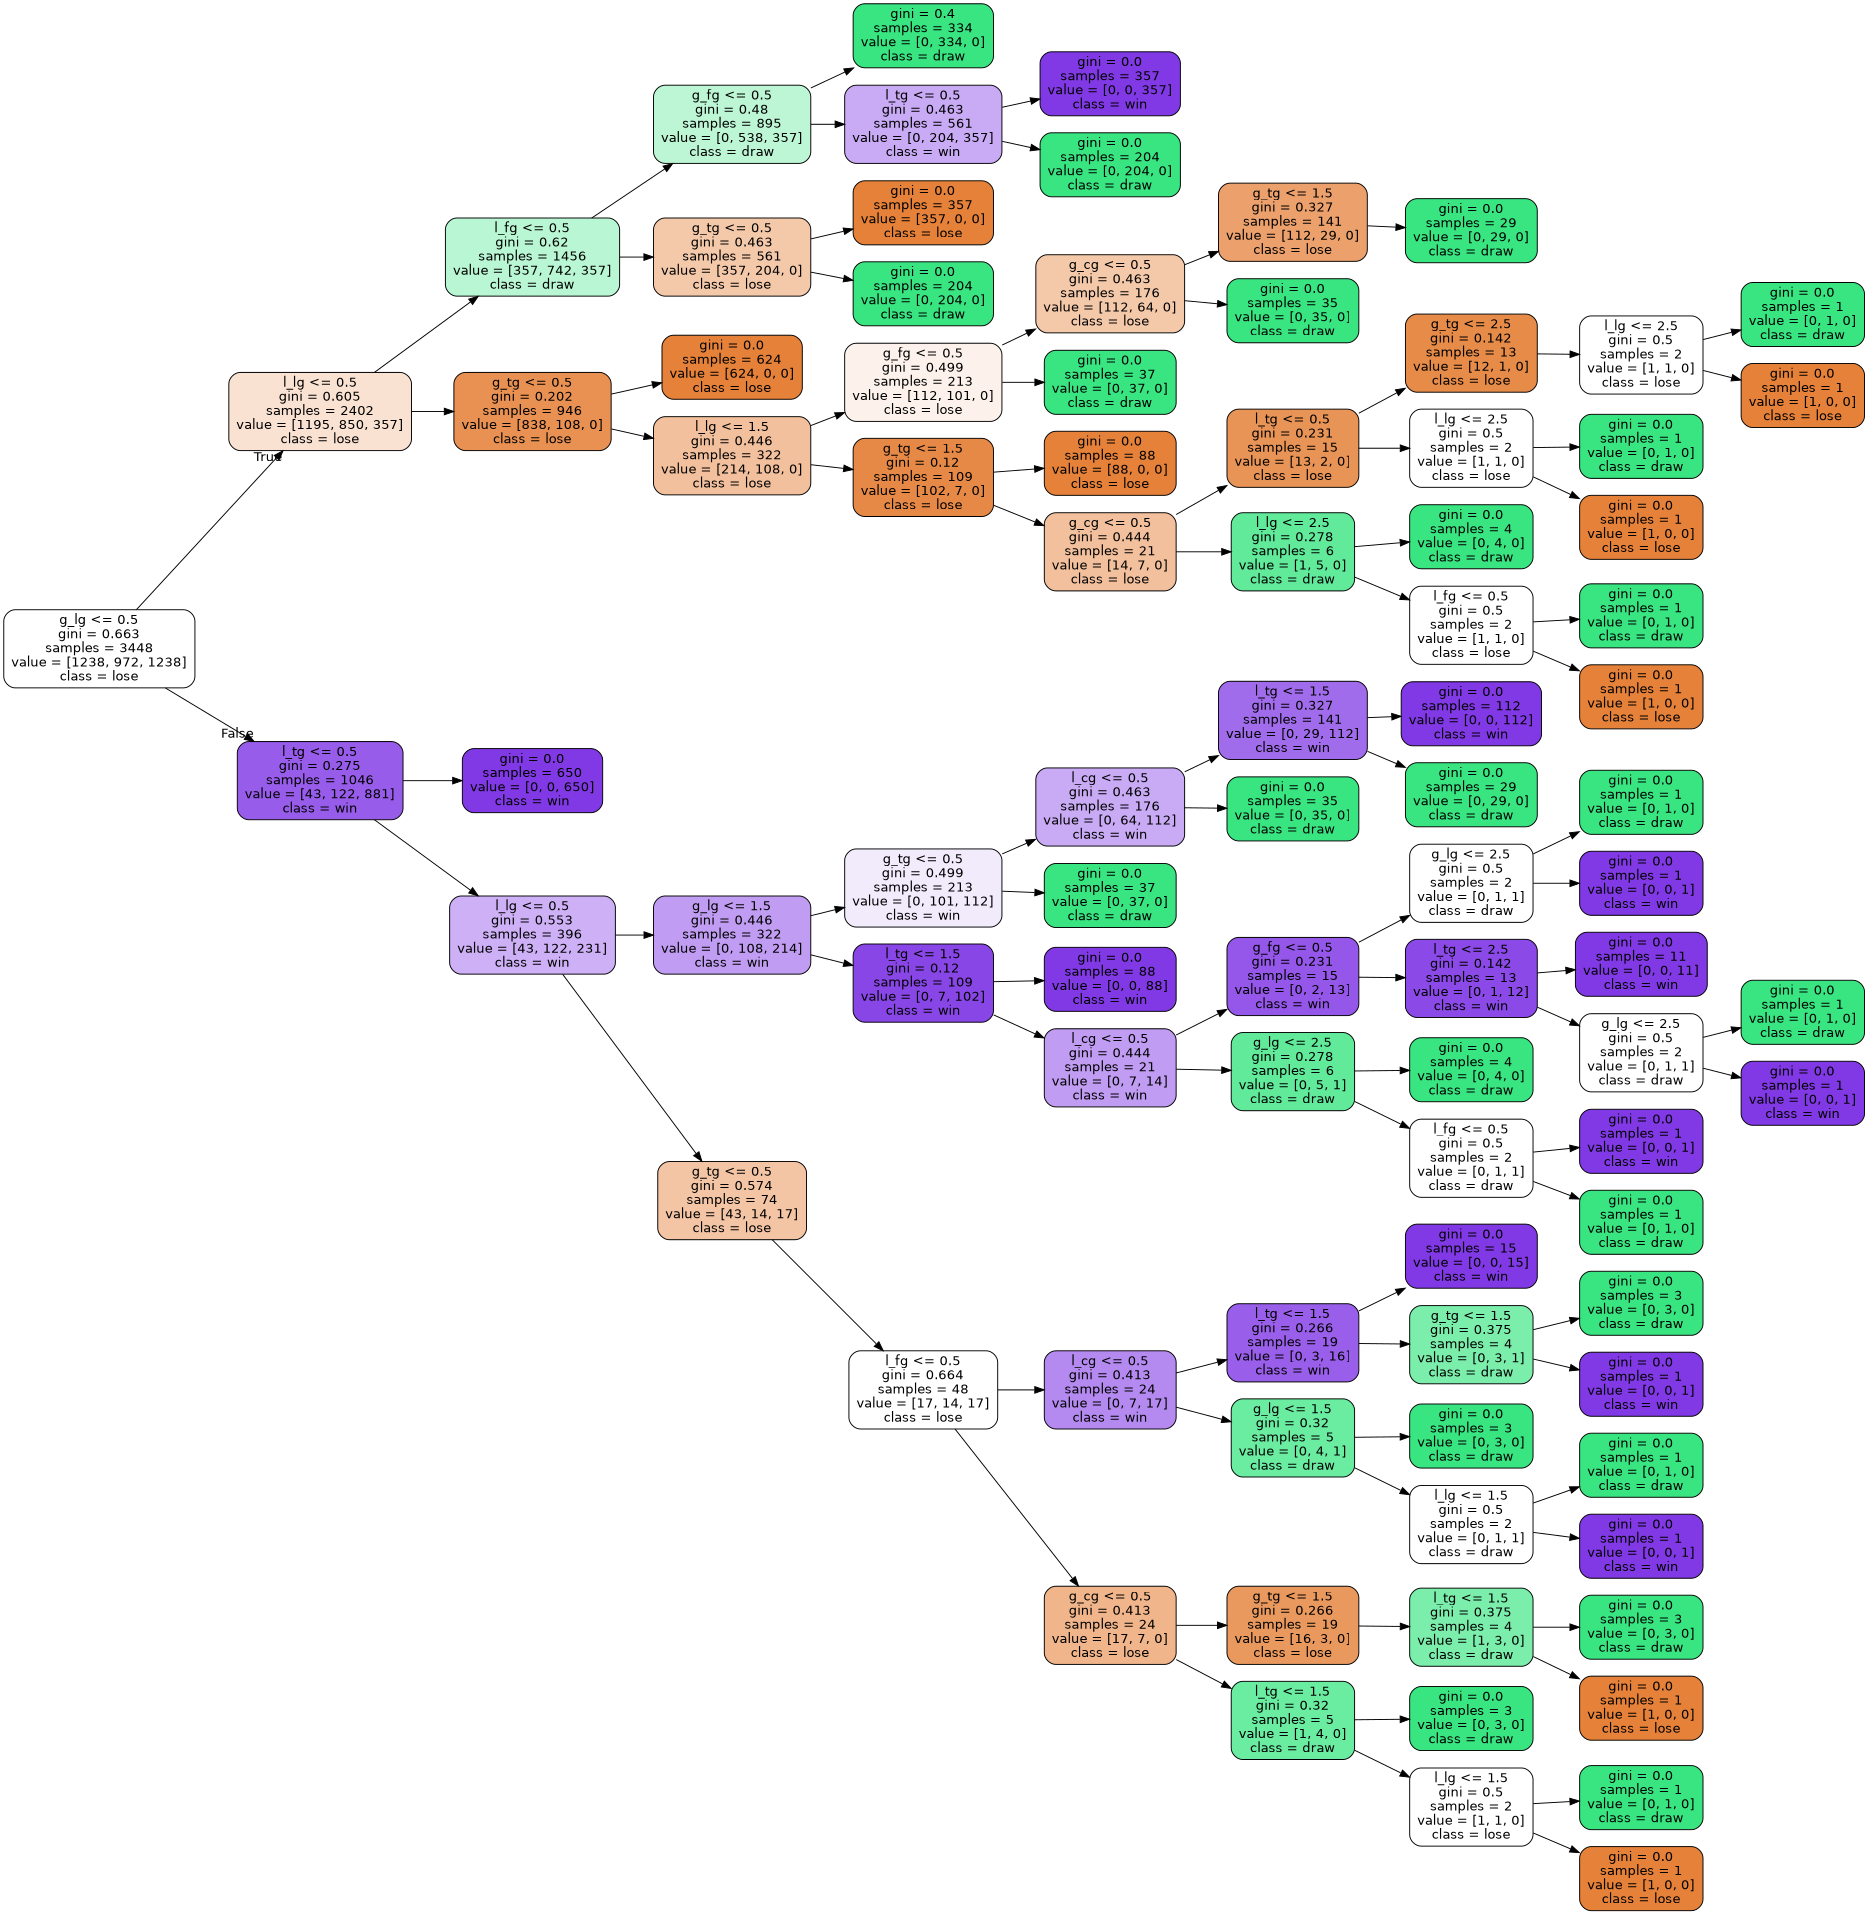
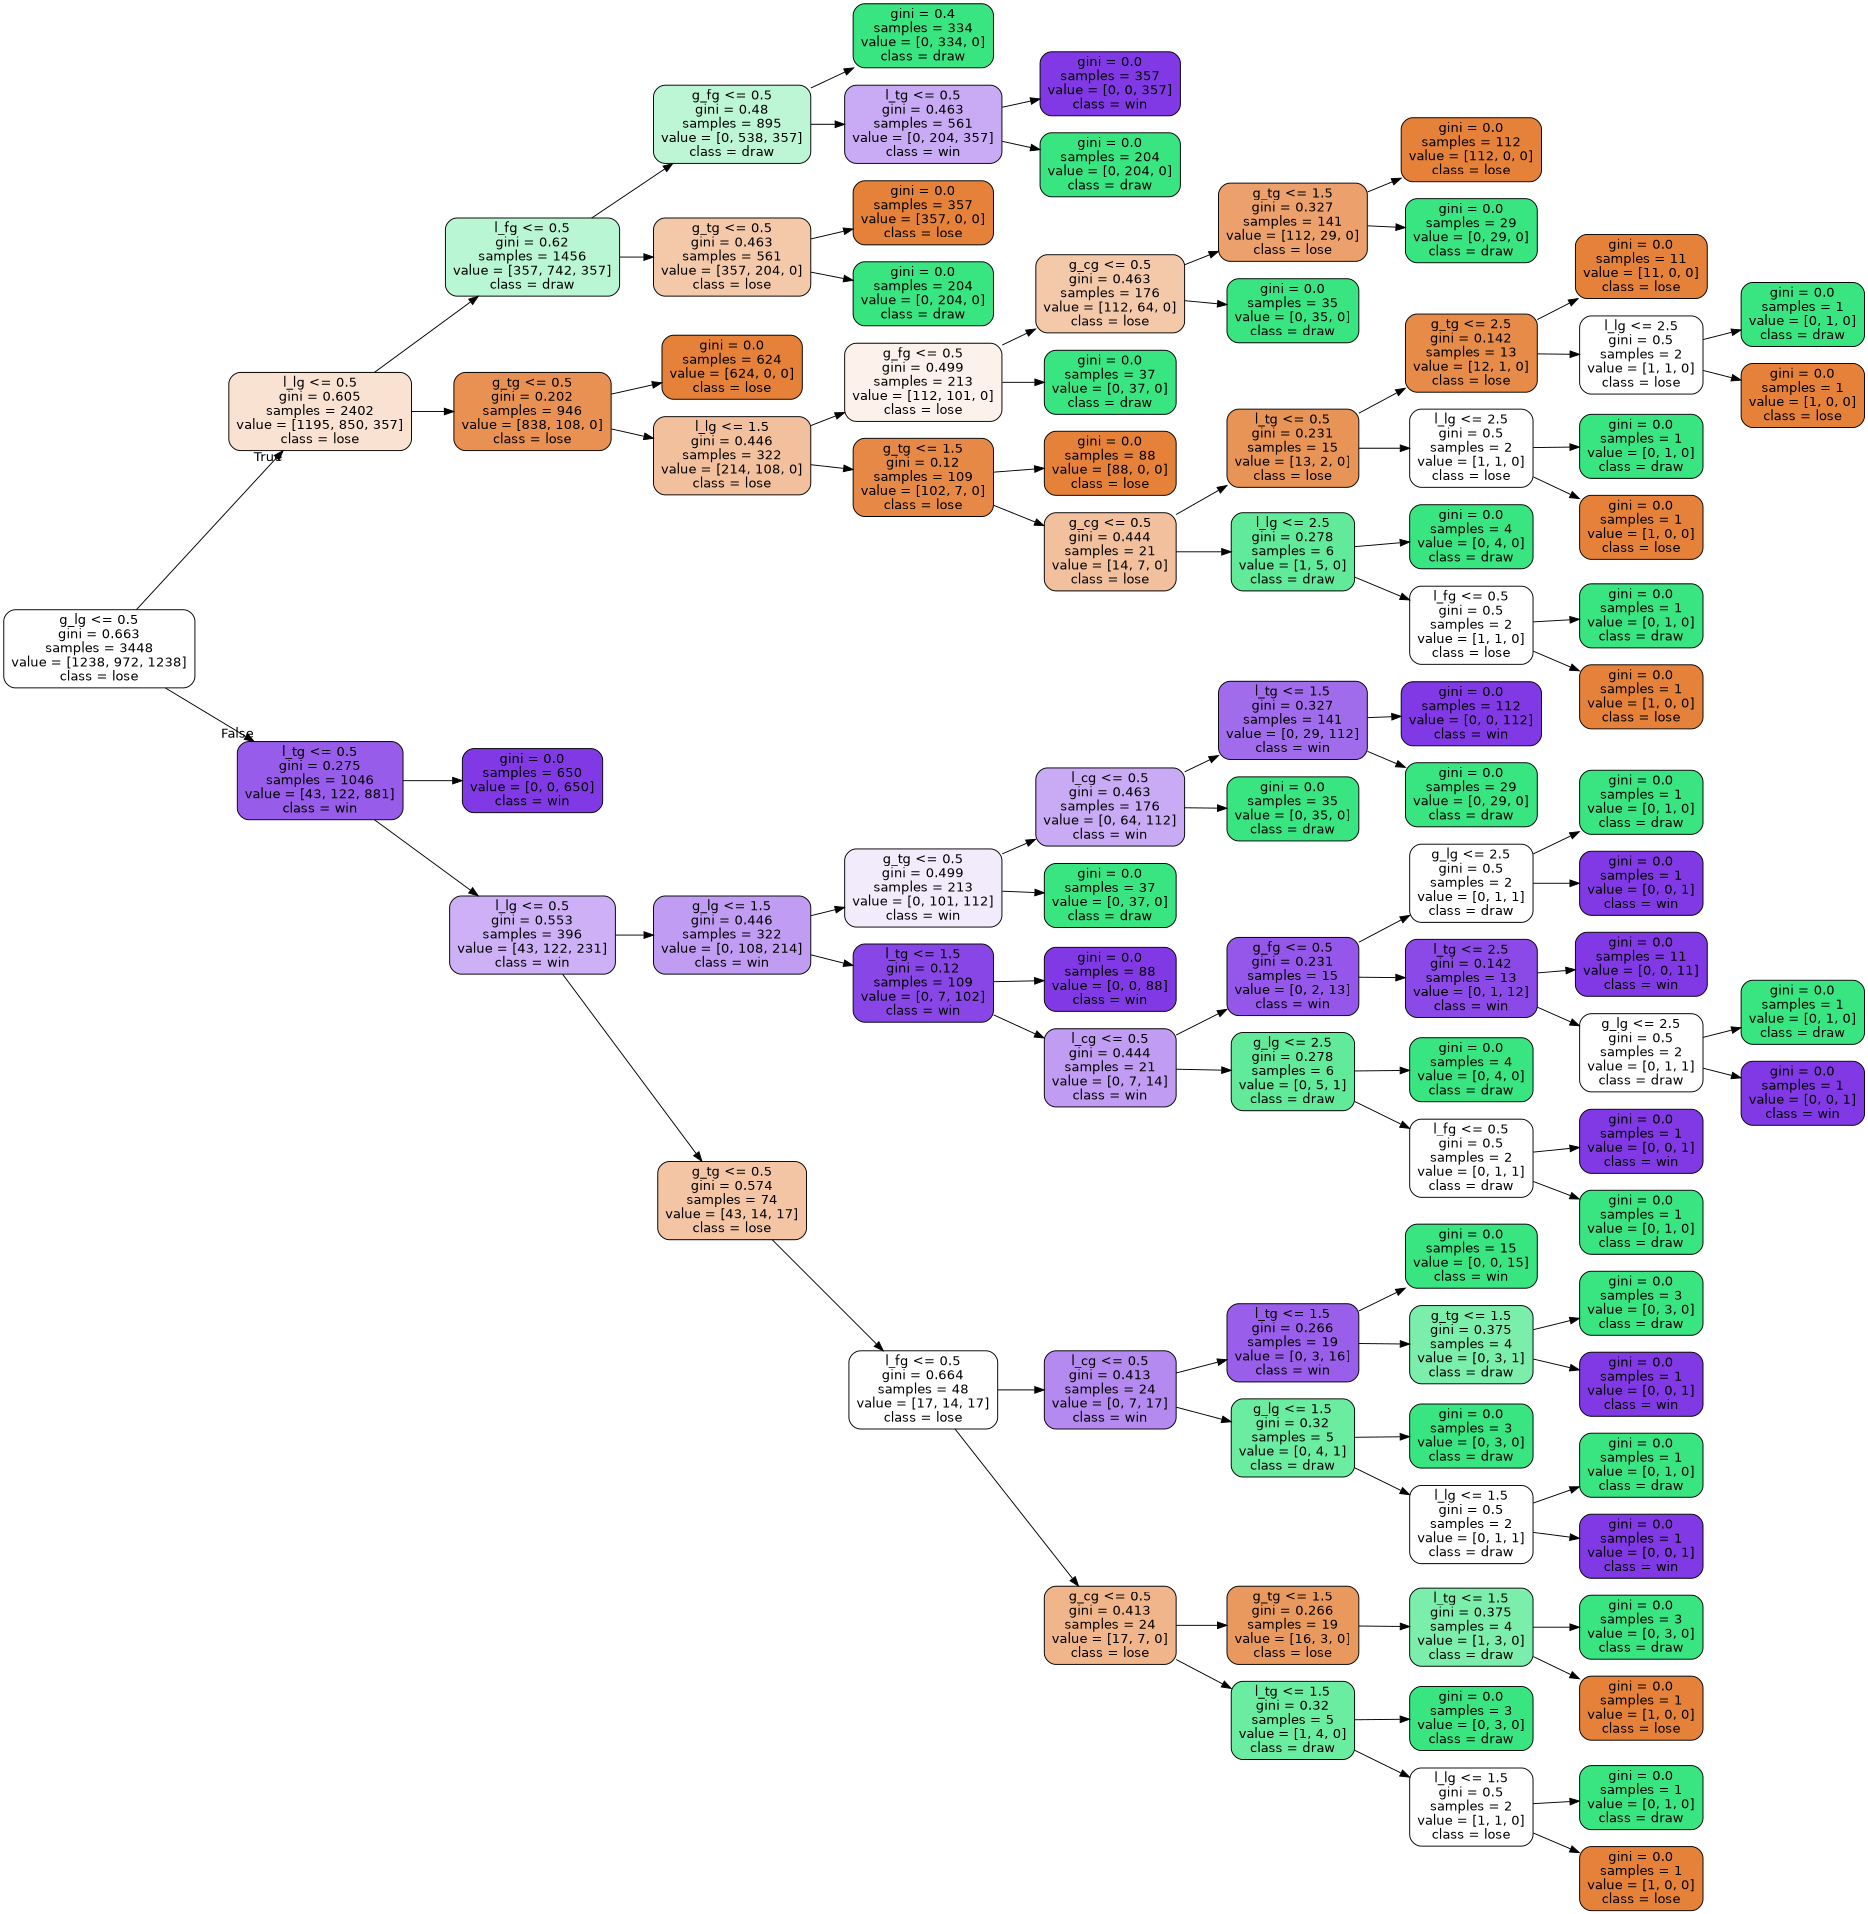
none -> (1471, 150)
none -> (1641, 266)
(1471, 1256) -> (1471, 1256)
